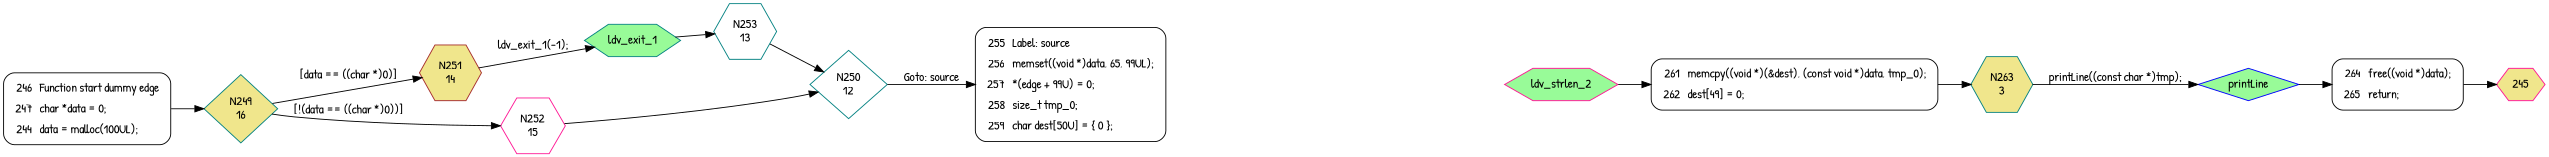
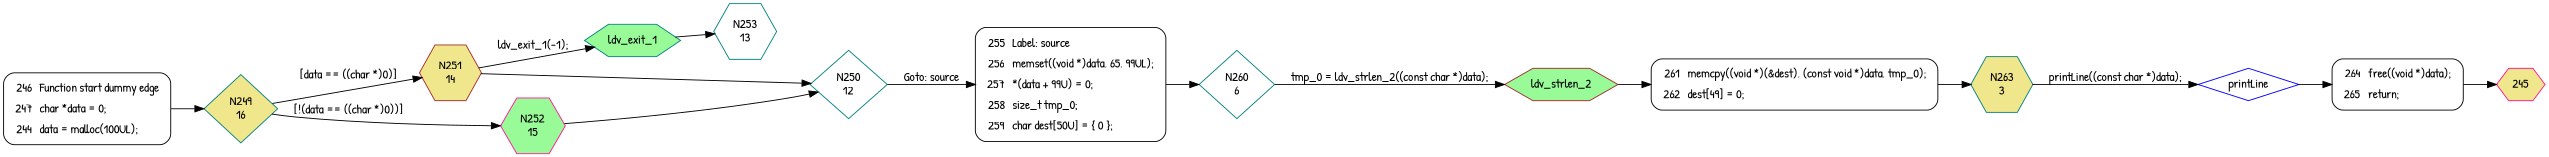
(793, 56) -> (641, 78)
(2115, 78) -> (2115, 78)
(1054, 84) -> (1053, 84)
none -> (1237, 84)
(1561, 84) -> (1561, 84)
(2248, 84) -> (2248, 84)
(533, 126) -> (533, 126)
